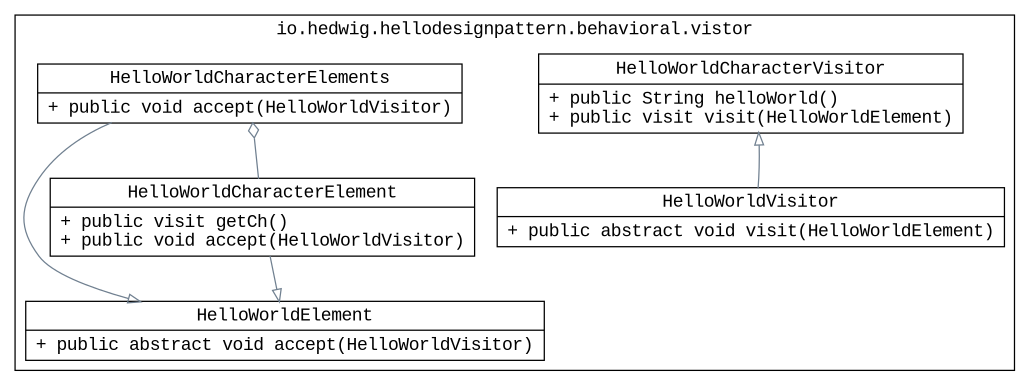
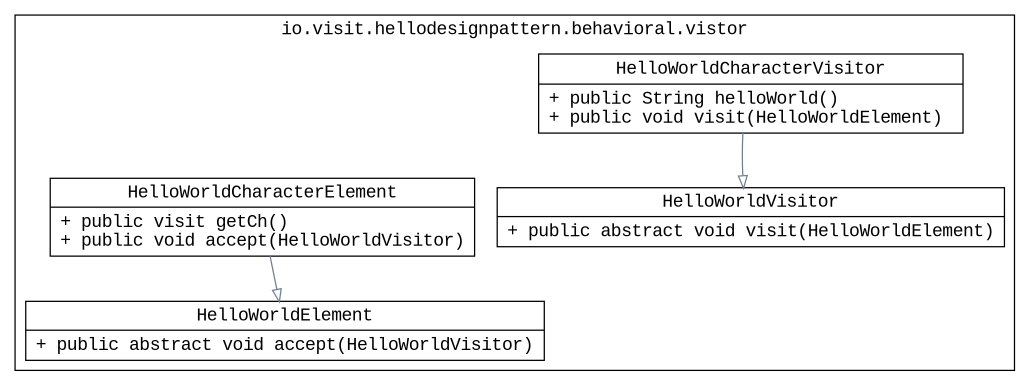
(515, 30) -> (515, 30)
(250, 94) -> none
(751, 117) -> (746, 117)
(759, 167) -> (742, 154)
